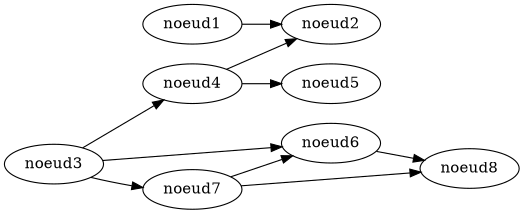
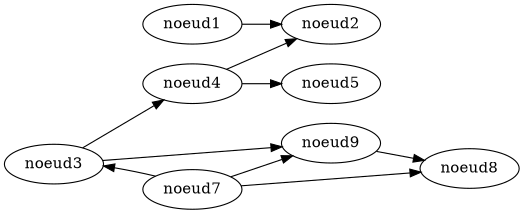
(331, 143) -> (331, 143)
(111, 182) -> (135, 172)
